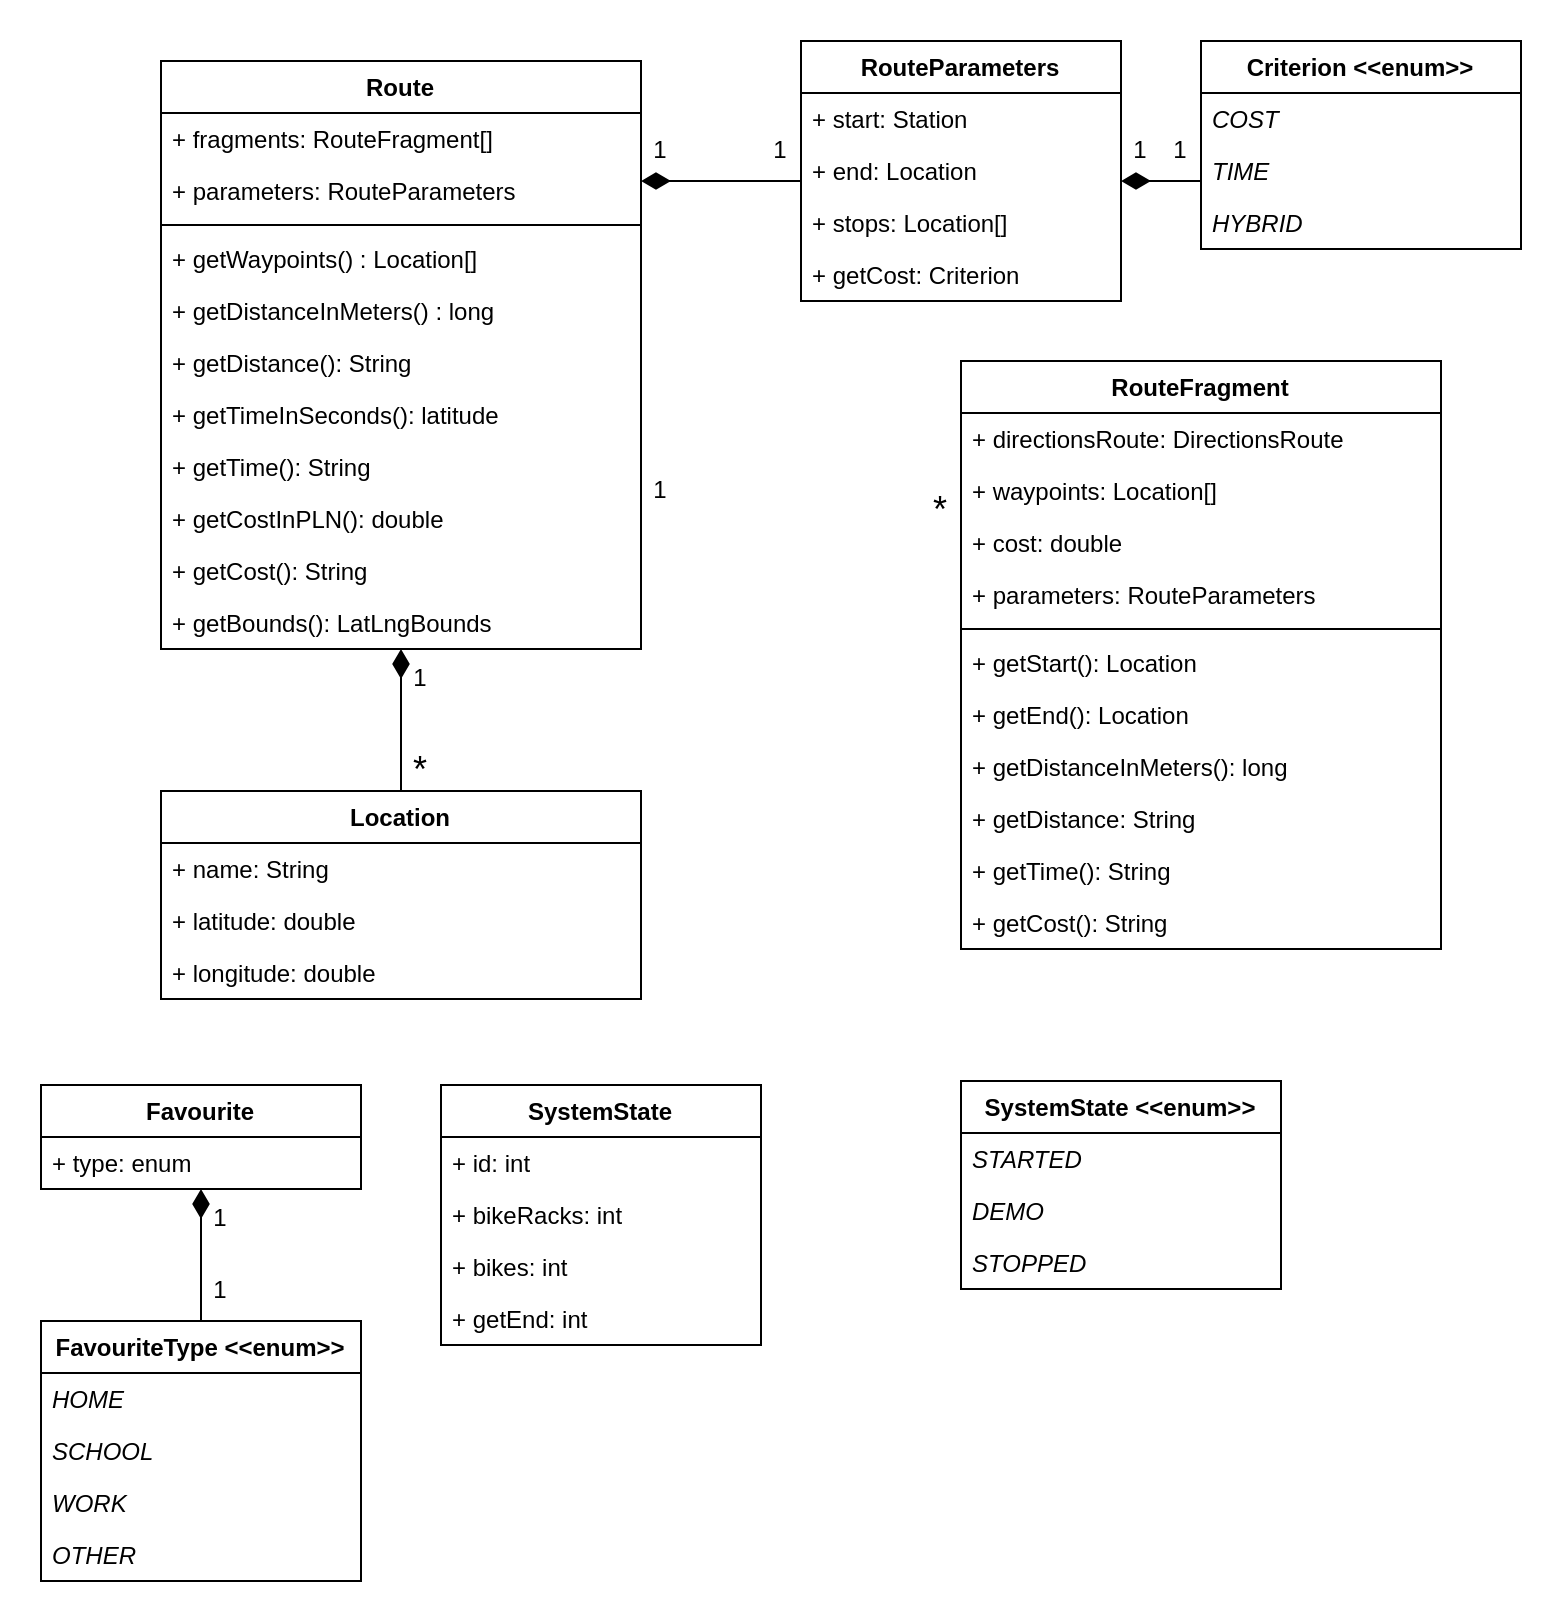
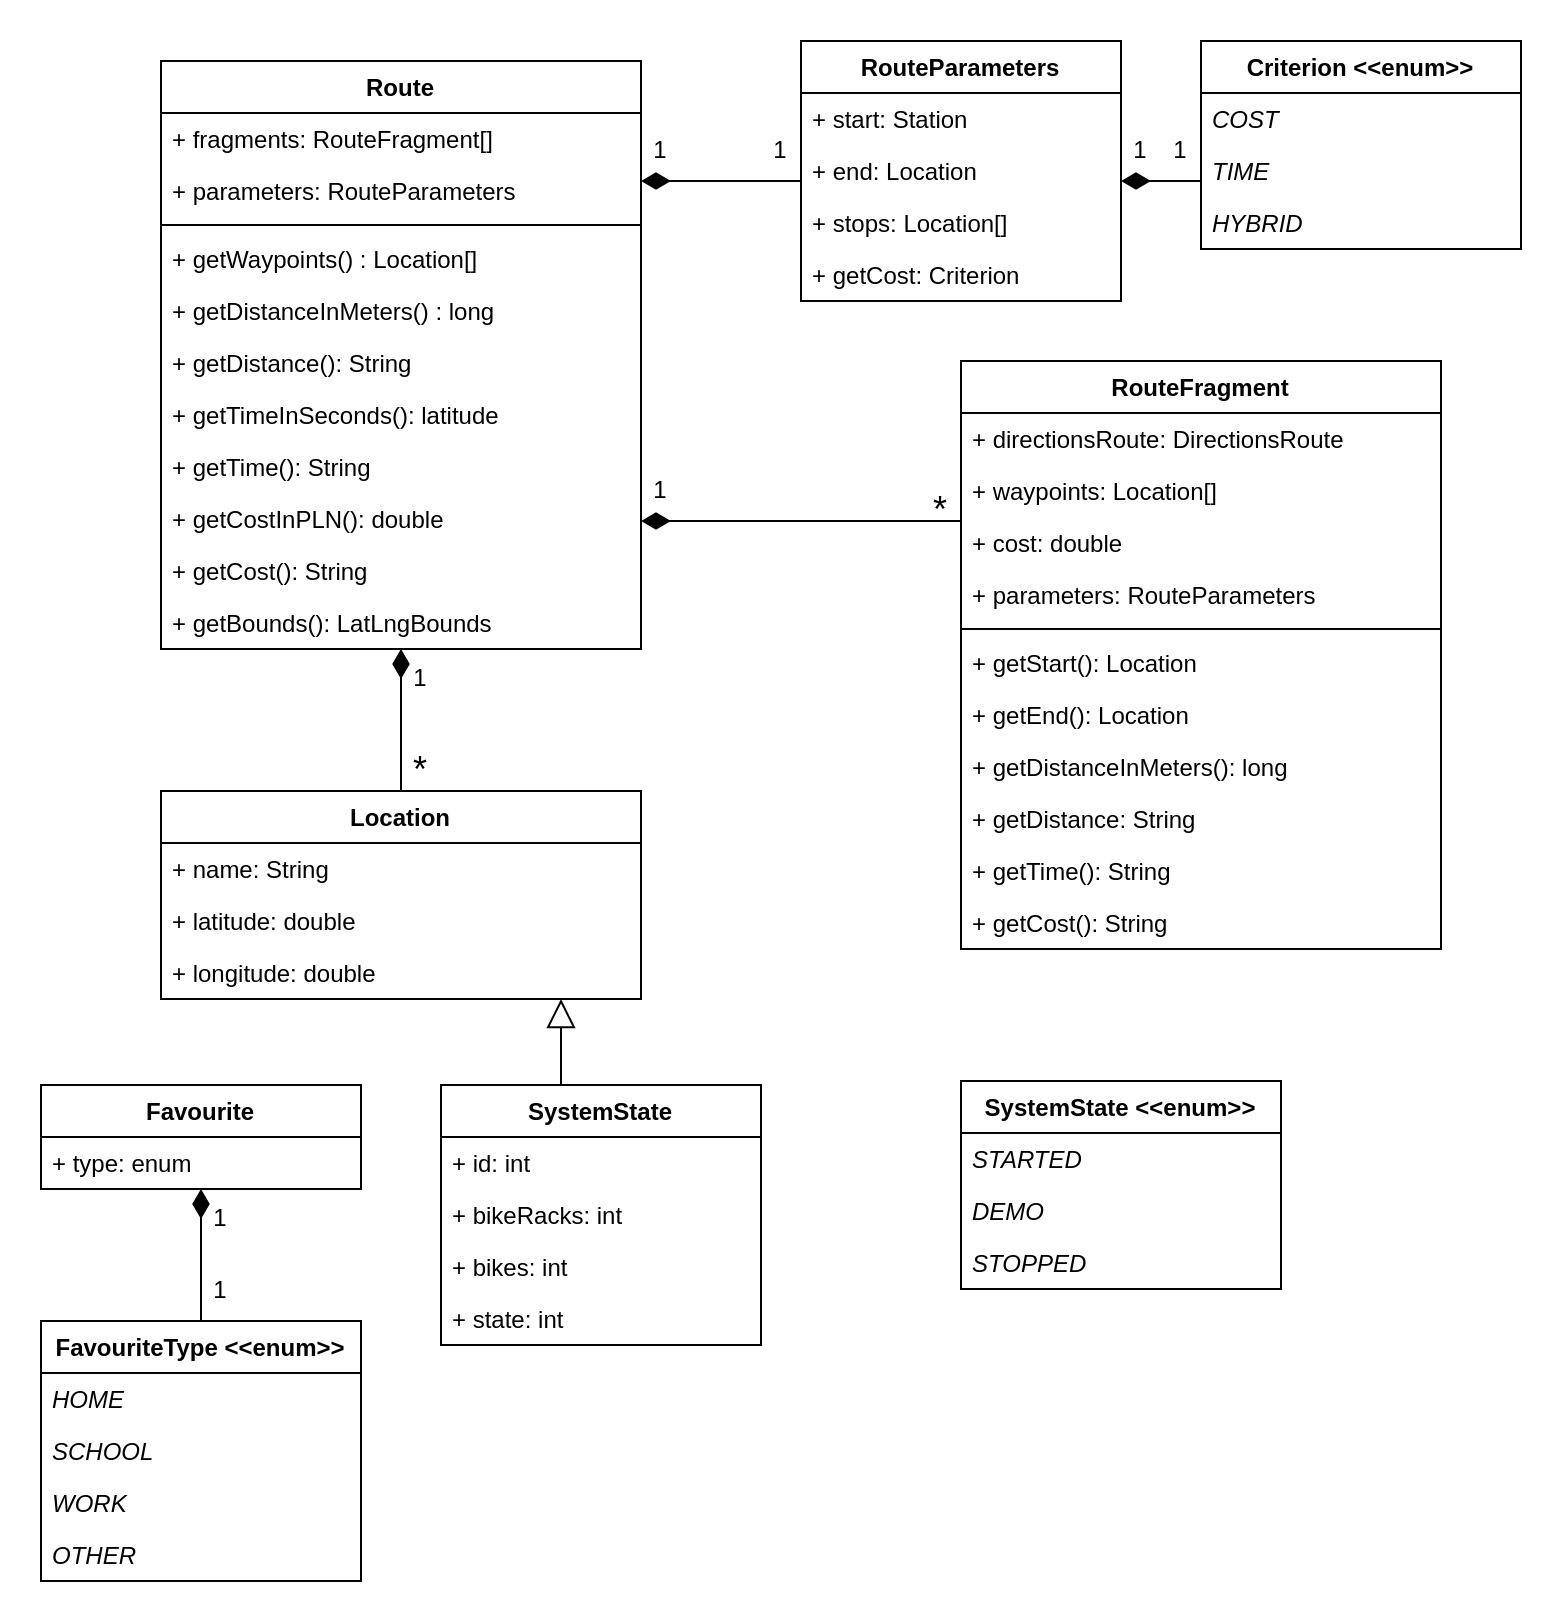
none -> (814, 521)
none -> (561, 1057)
(527, 1320) -> (520, 1320)
